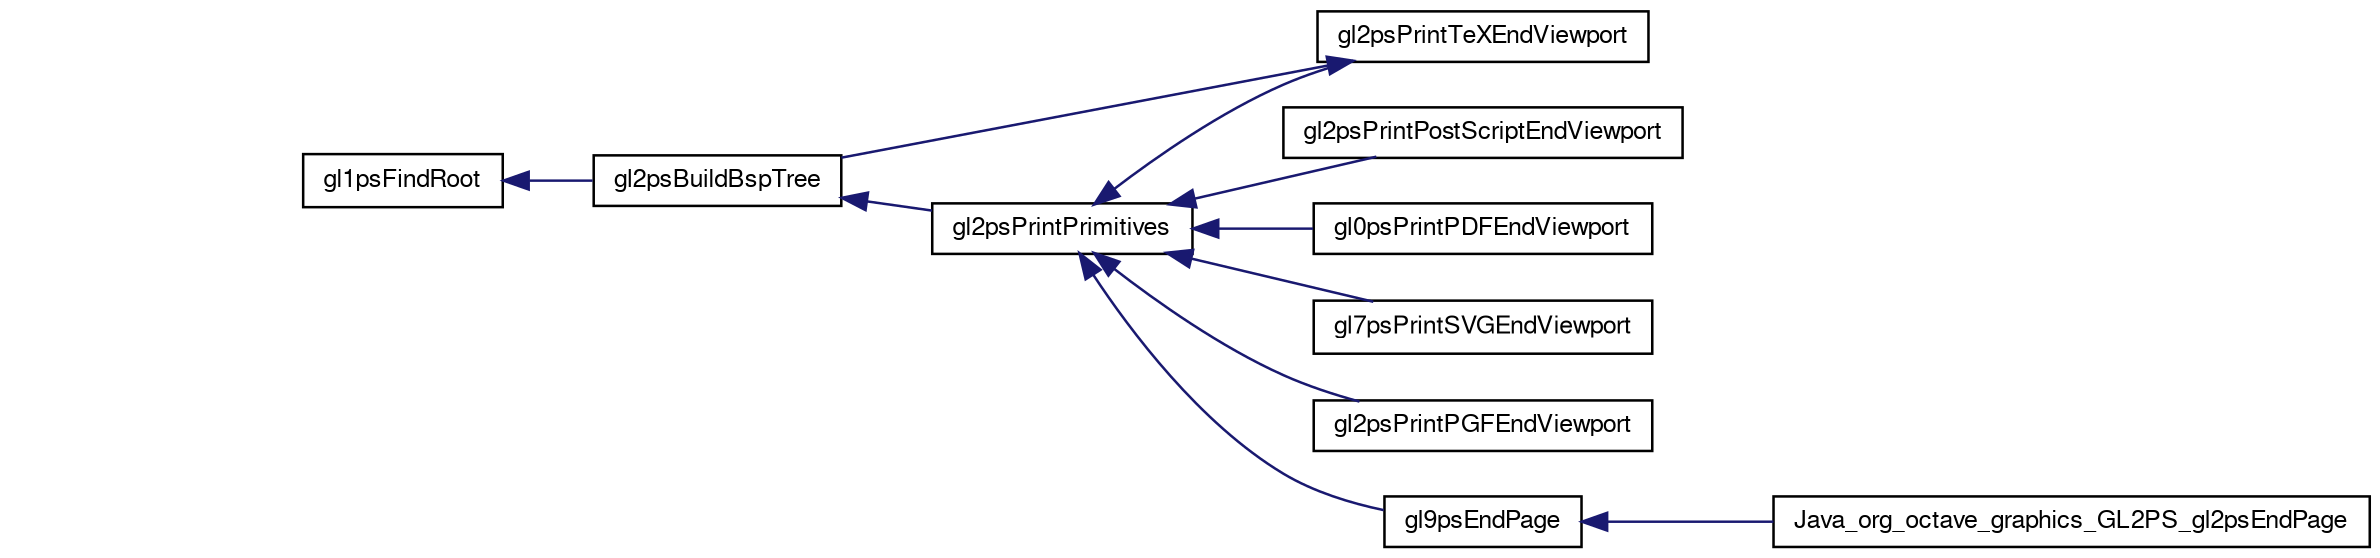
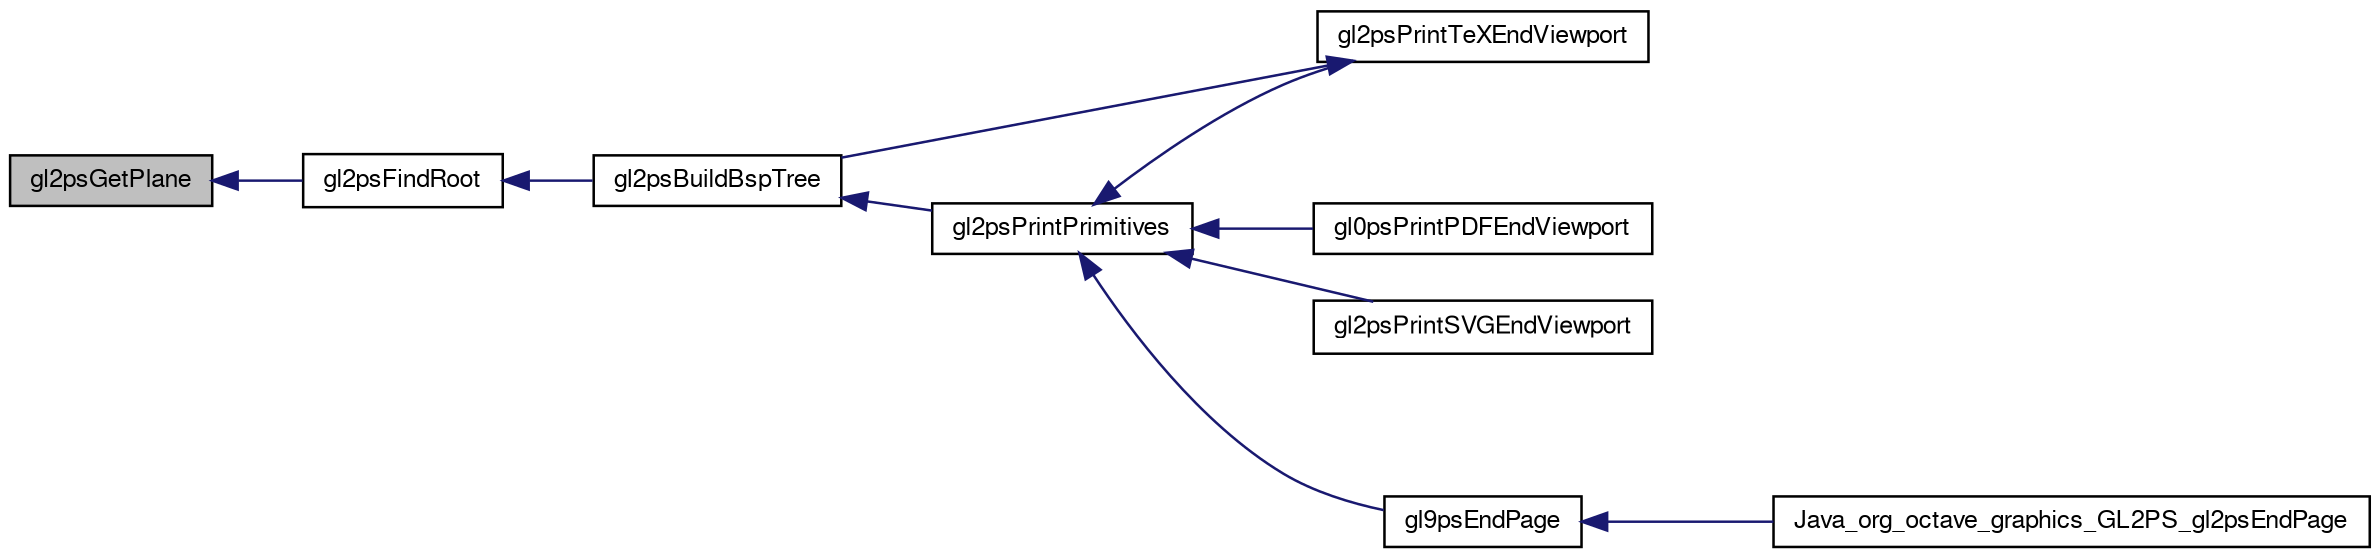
(1483, 133) -> none
none -> (111, 181)
(403, 181) -> (403, 181)
(1483, 327) -> (1483, 327)
(1483, 426) -> none
